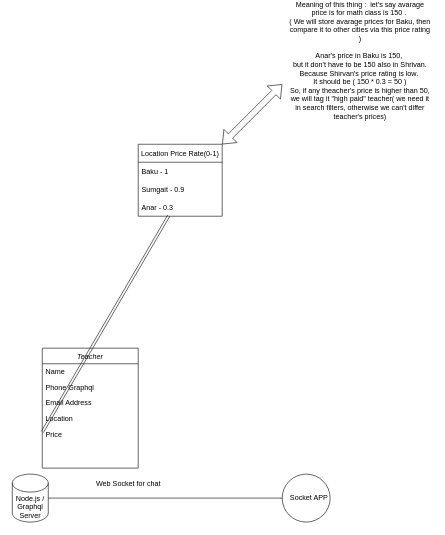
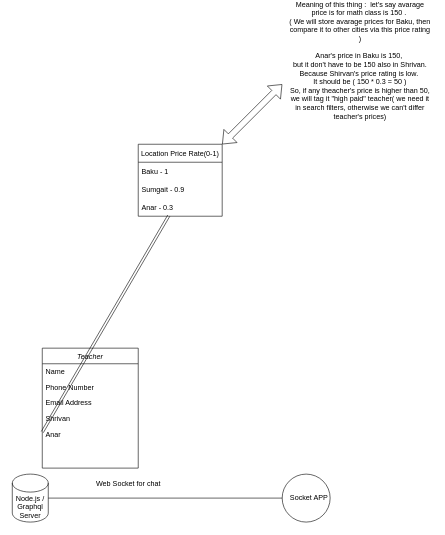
(70, 388) -> (69, 388)
(61, 419) -> (59, 419)
(55, 434) -> (54, 434)
